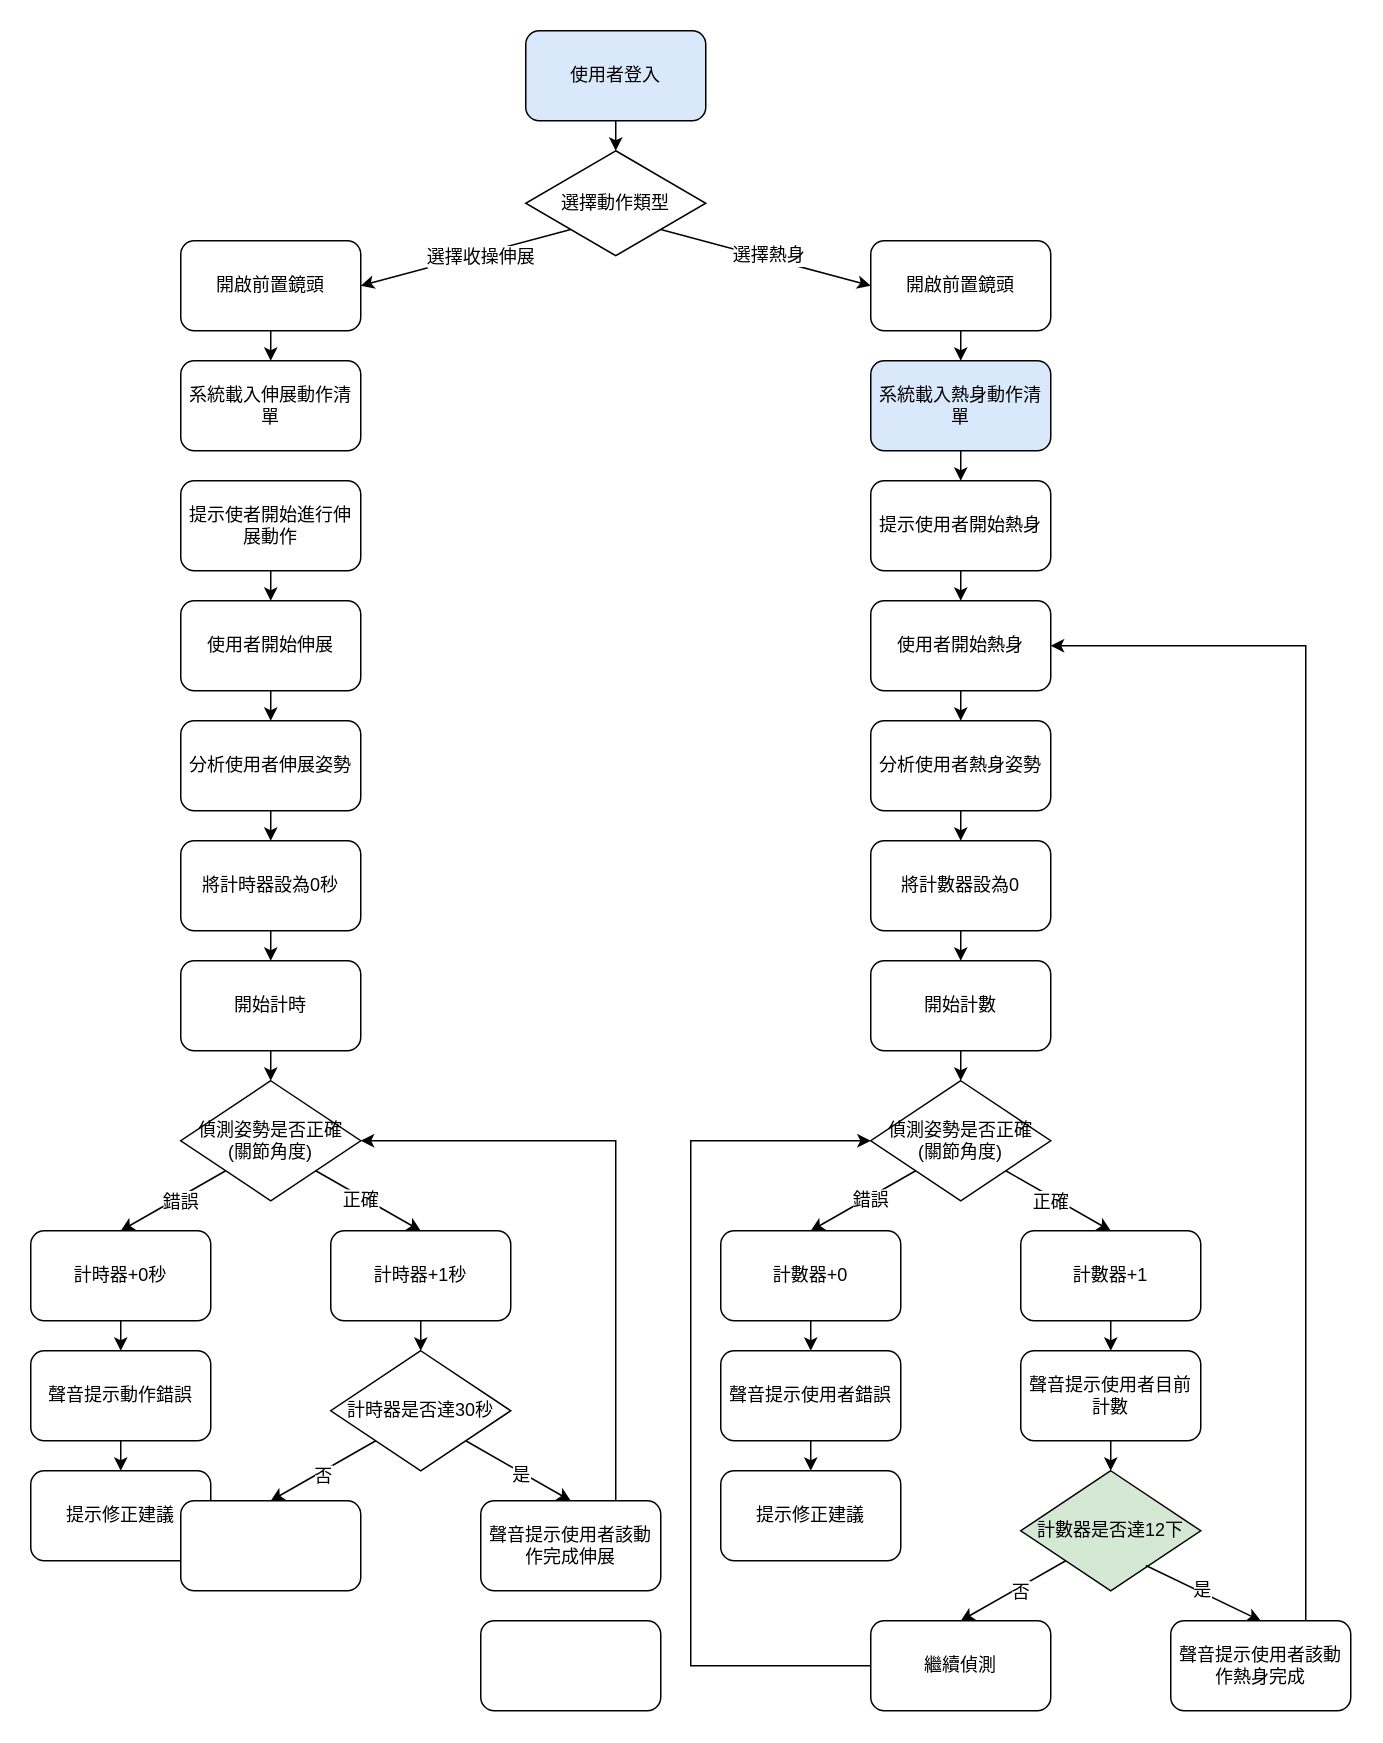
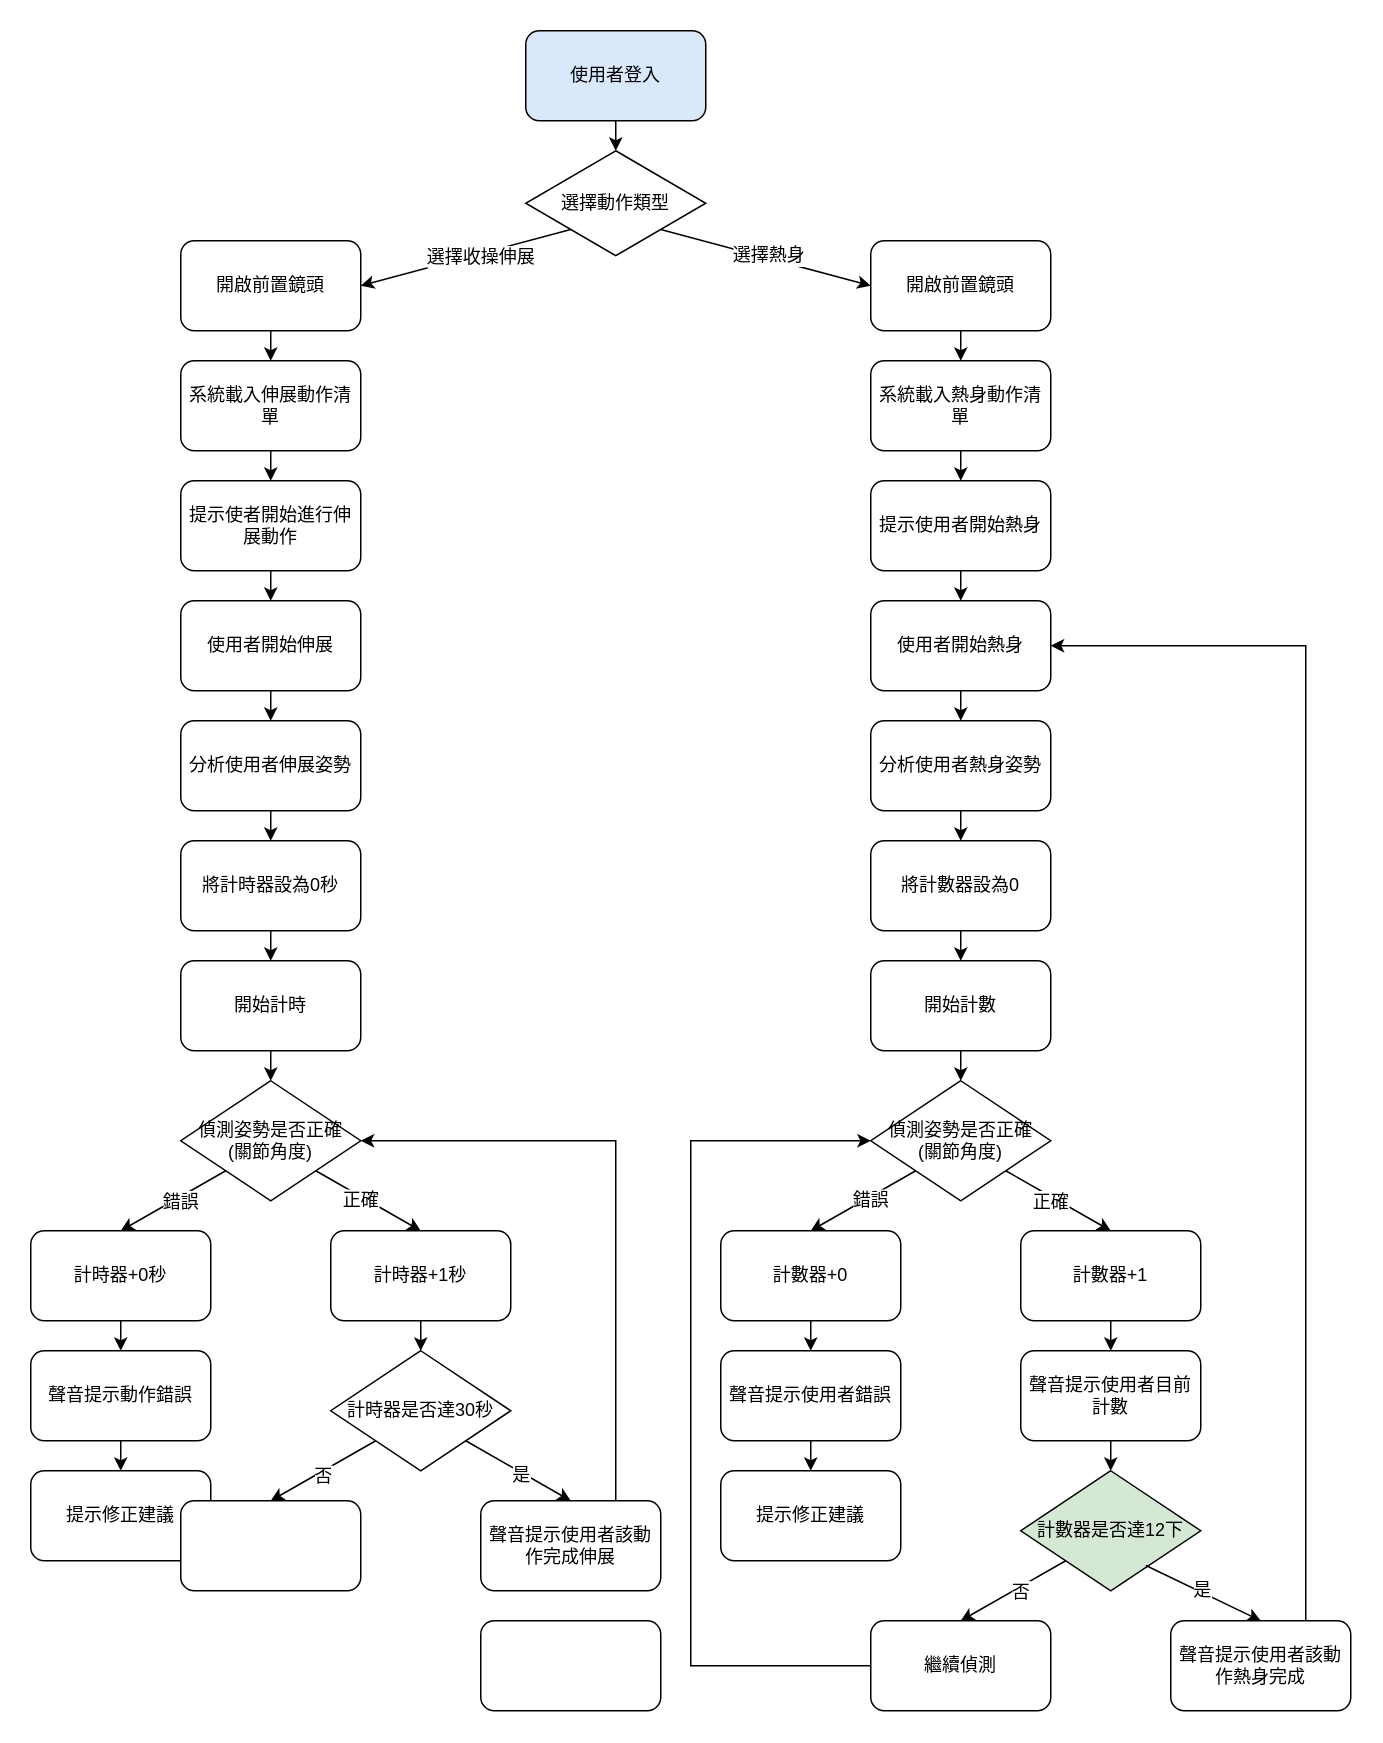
(961, 406) -> (961, 406)
none -> (271, 461)
